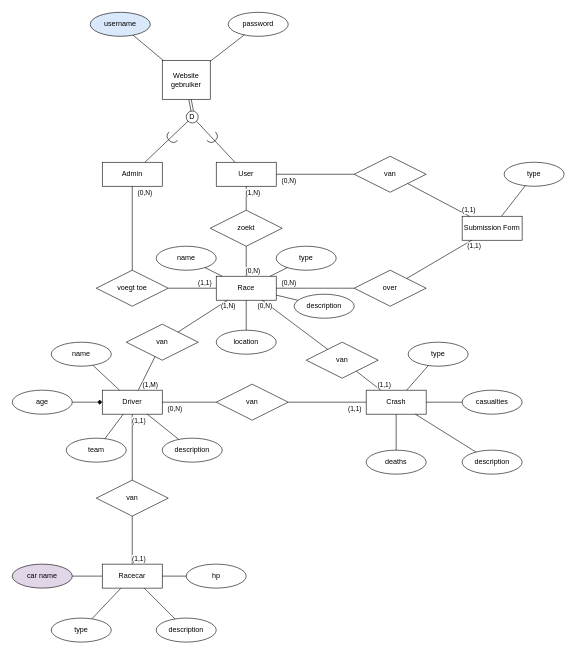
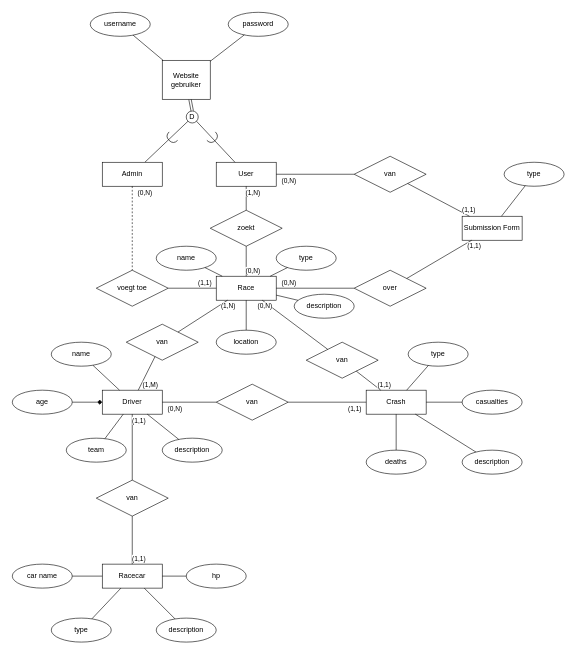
(120, 24) -> (120, 24)
(132, 228) -> (132, 228)
(42, 576) -> (42, 576)
